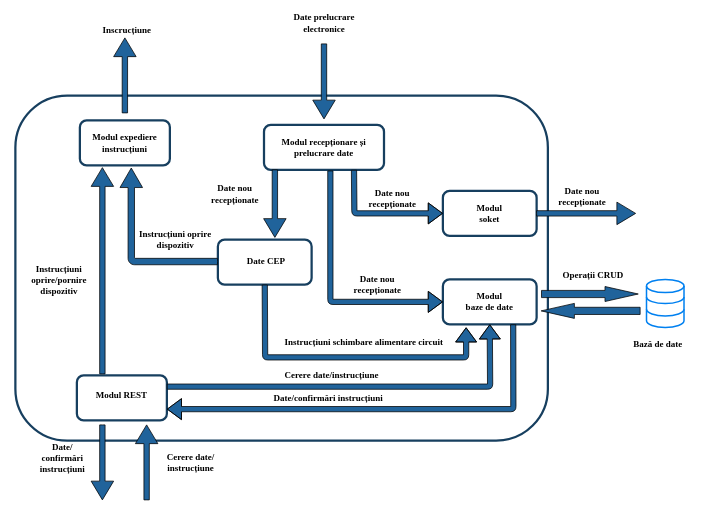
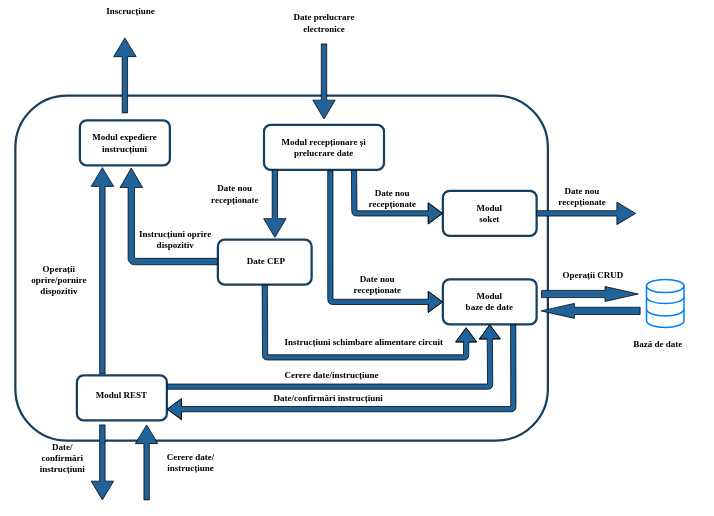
(127, 30) -> (131, 12)
(59, 280) -> (59, 280)
